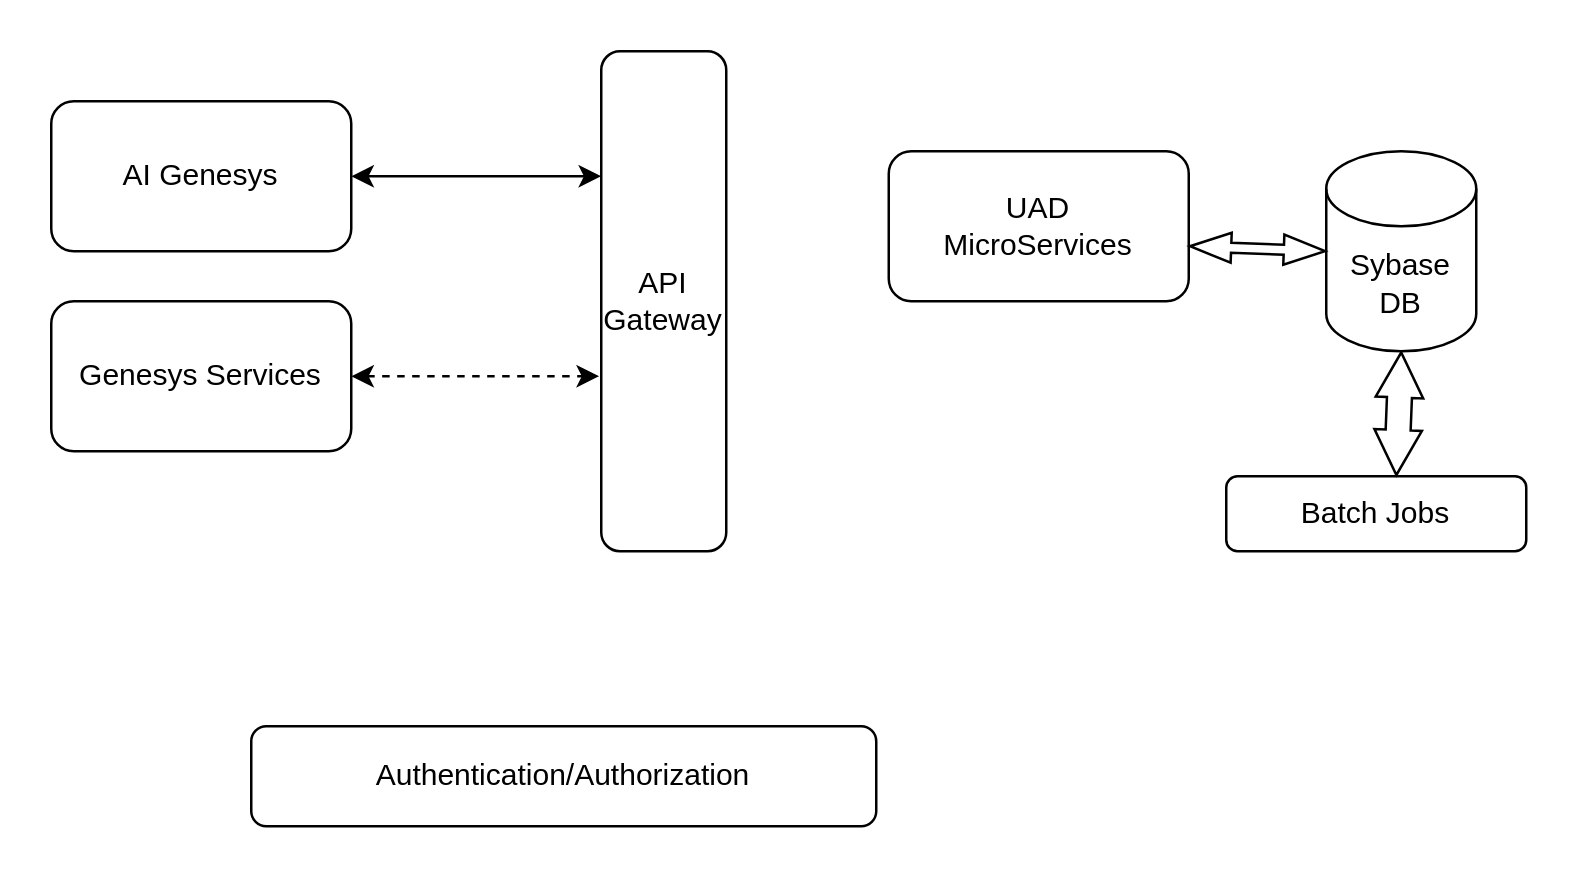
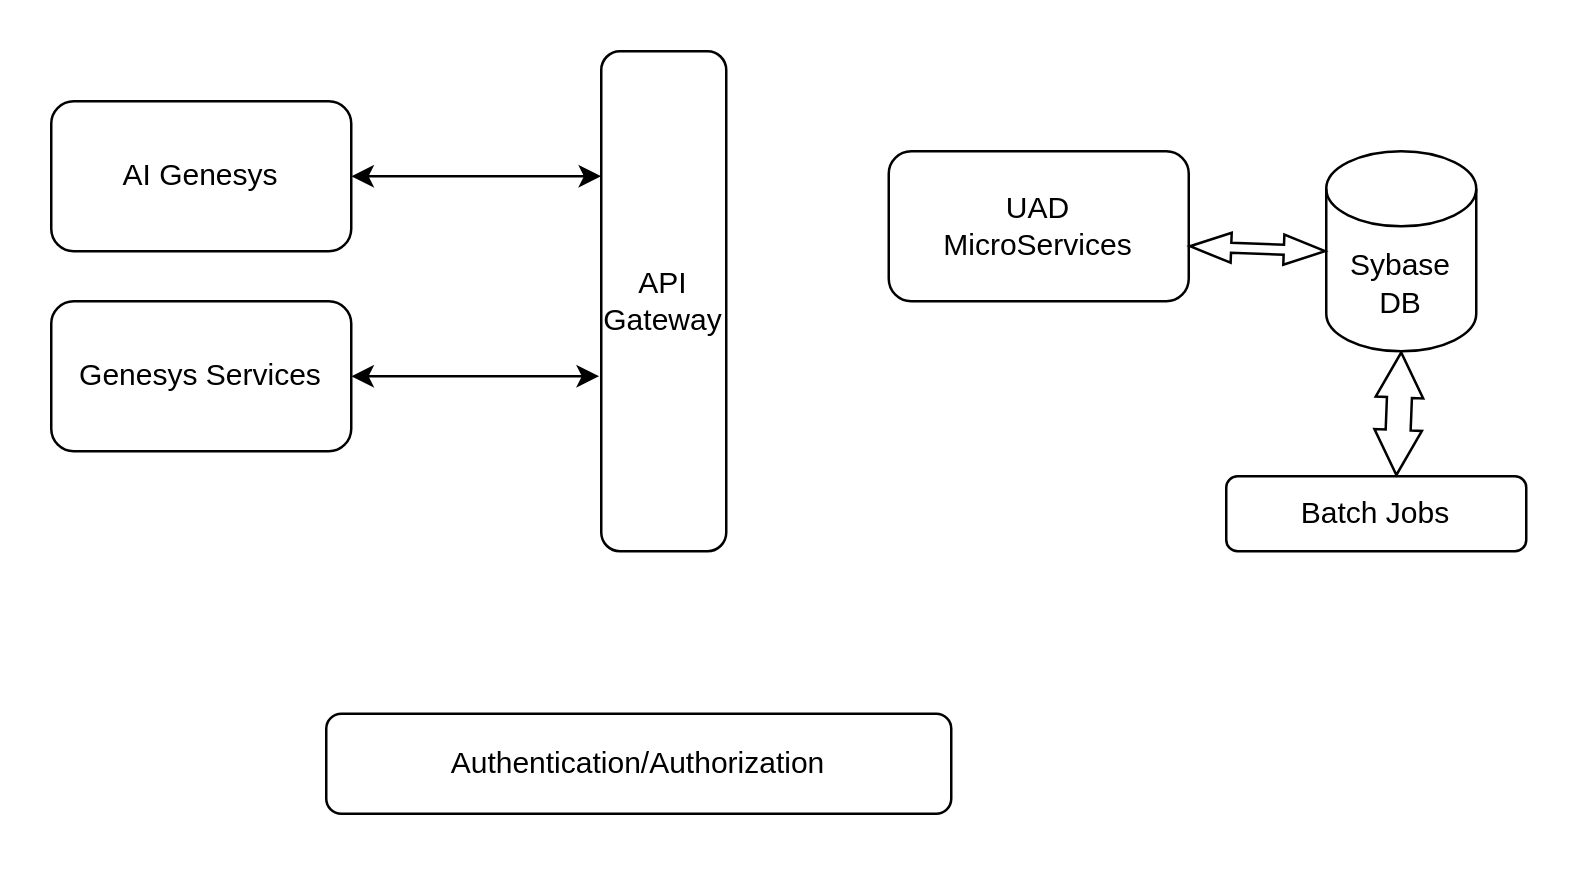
(473, 376) -> (473, 376)
(564, 776) -> (639, 764)
